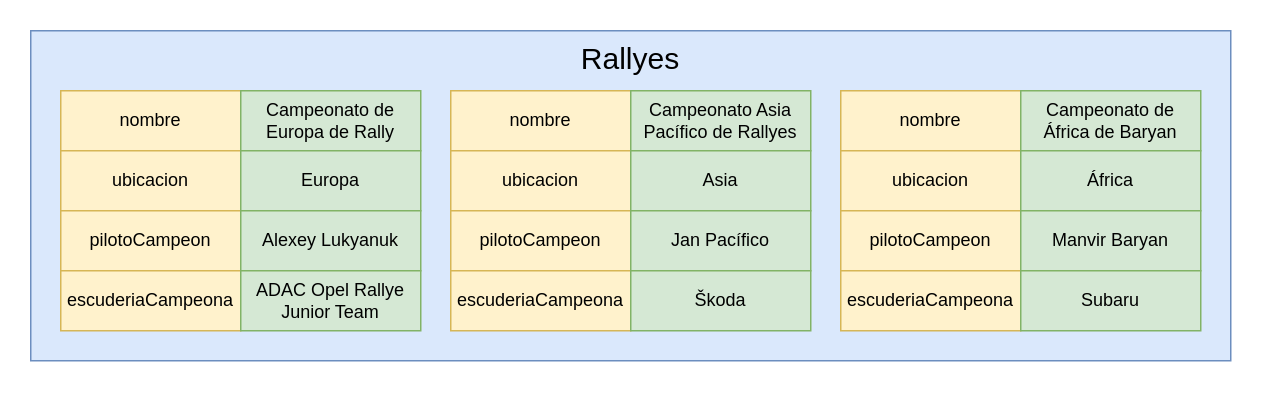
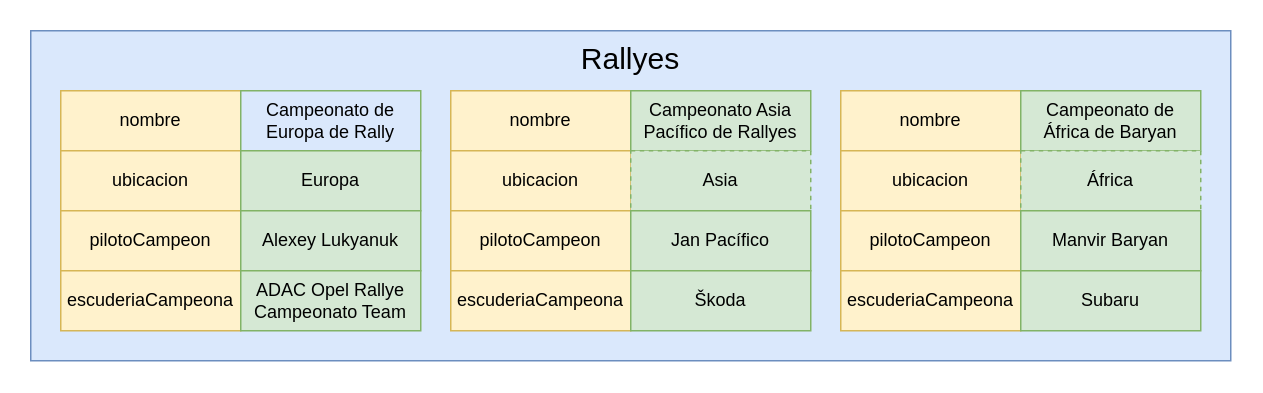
(331, 121) -> (331, 121)
(721, 181) -> (721, 181)
(1111, 181) -> (1111, 181)
(331, 301) -> (331, 301)
